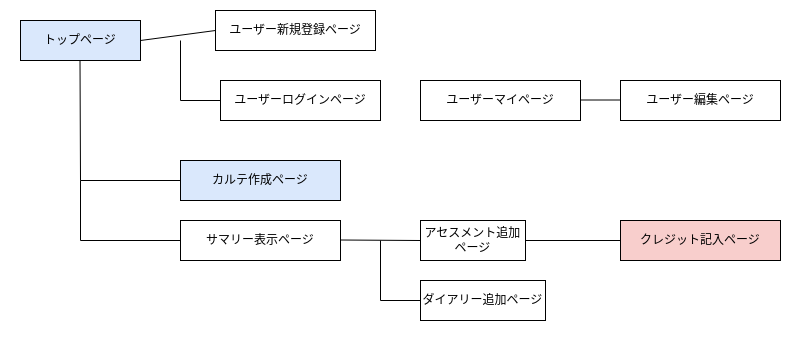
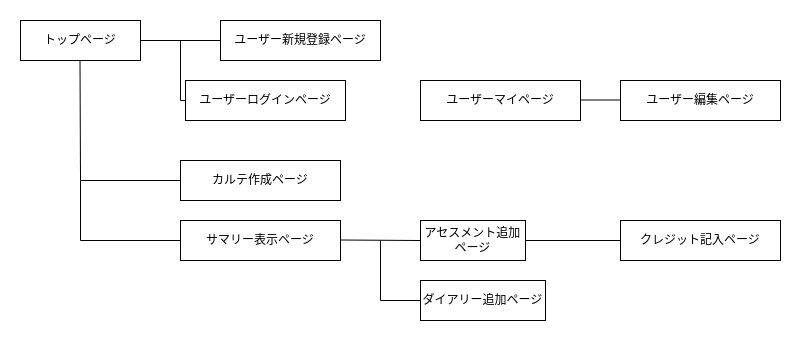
(296, 31) -> (301, 41)
(81, 41) -> (81, 41)
(301, 101) -> (266, 101)
(261, 181) -> (261, 181)
(701, 241) -> (701, 241)
